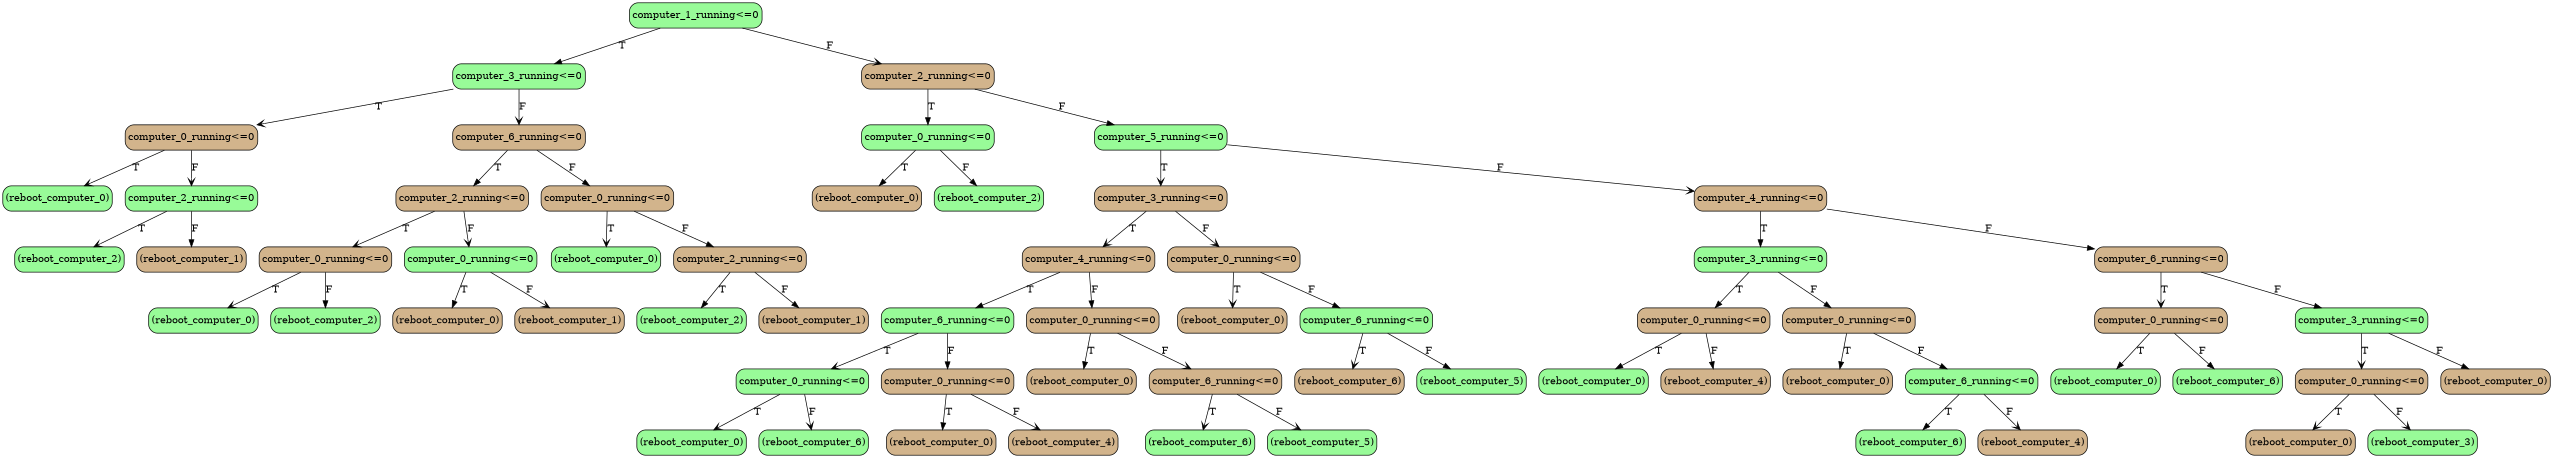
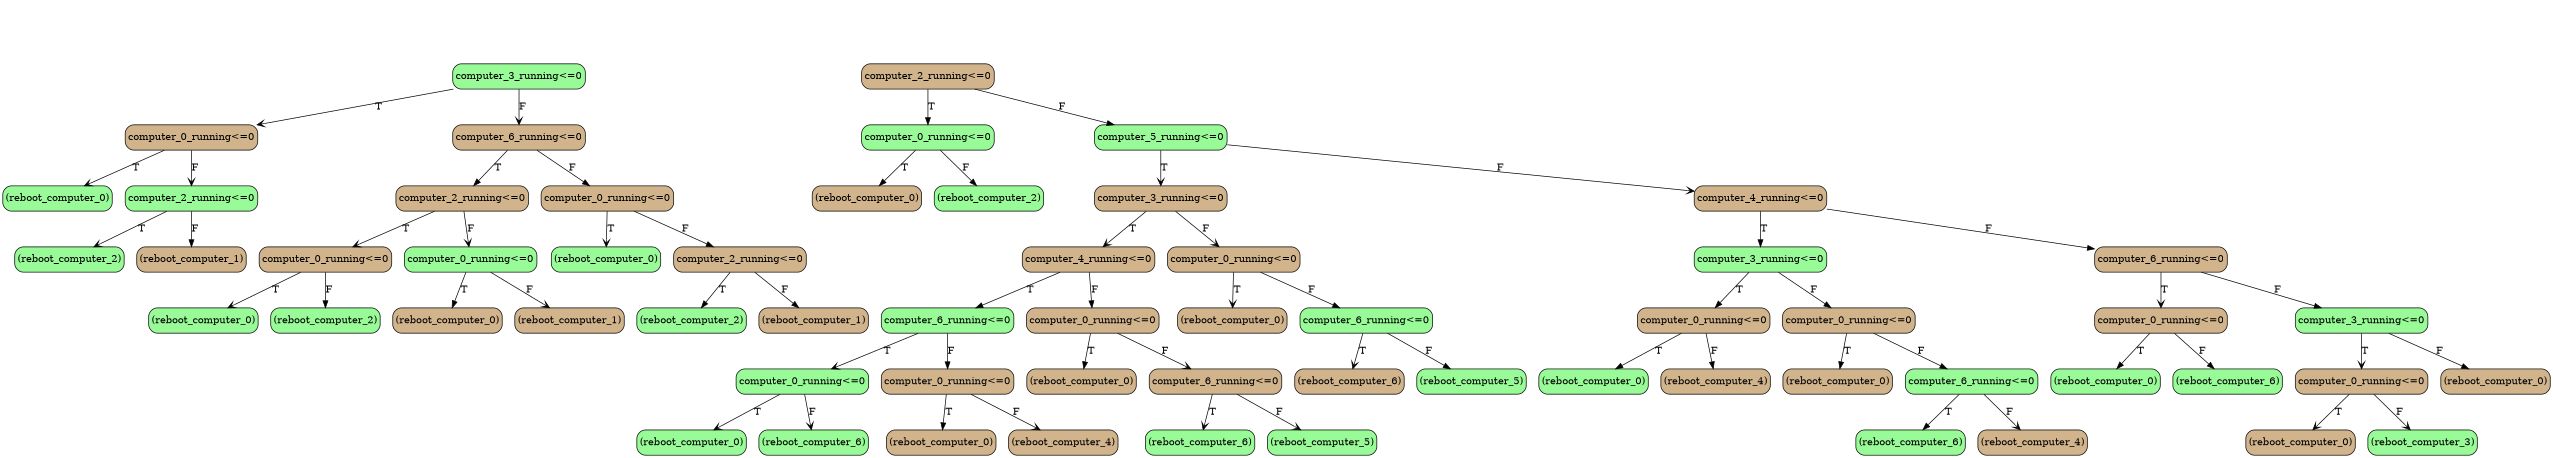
(696, 15) -> none
